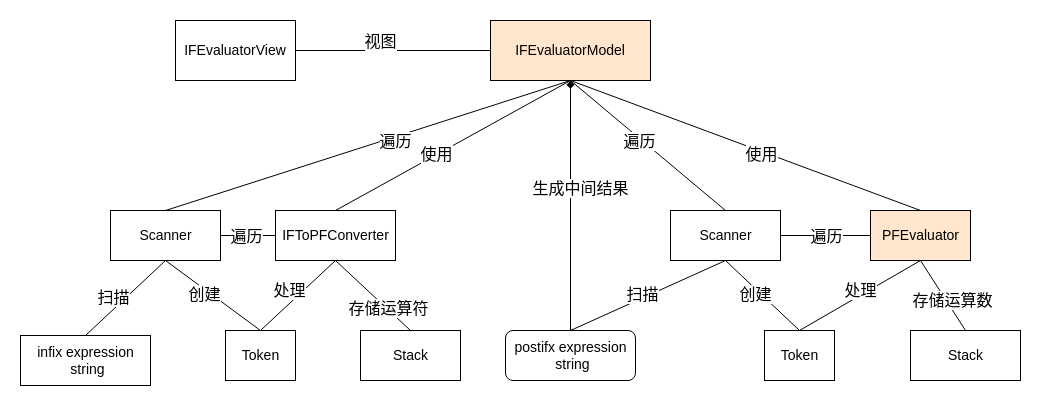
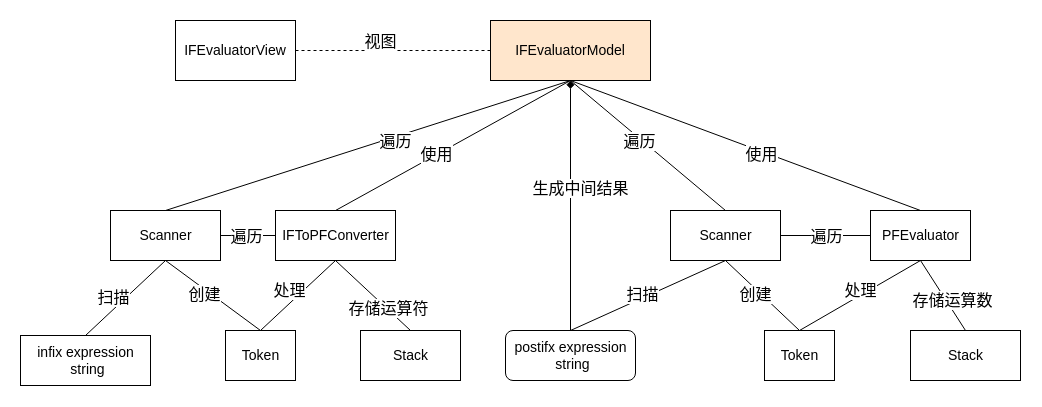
(442, 51) -> (442, 51)
(921, 236) -> (921, 236)
